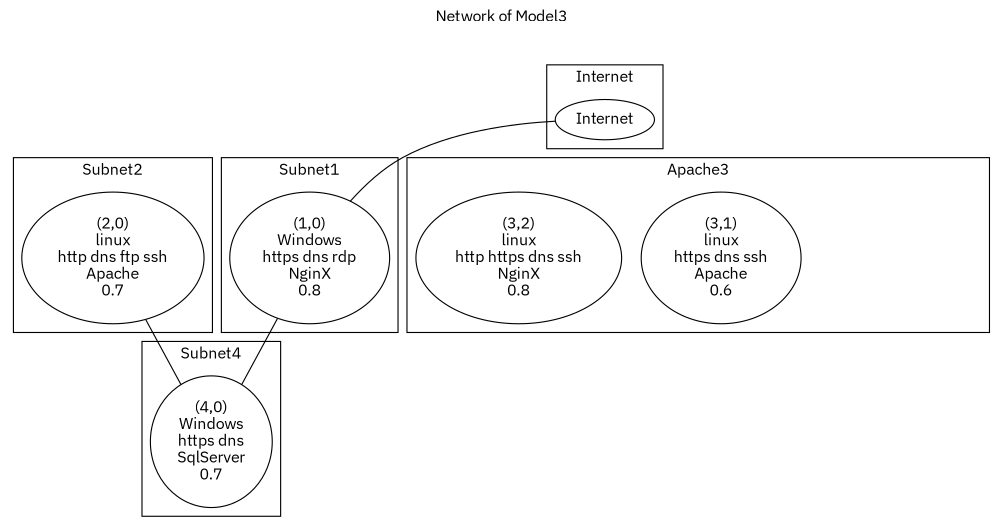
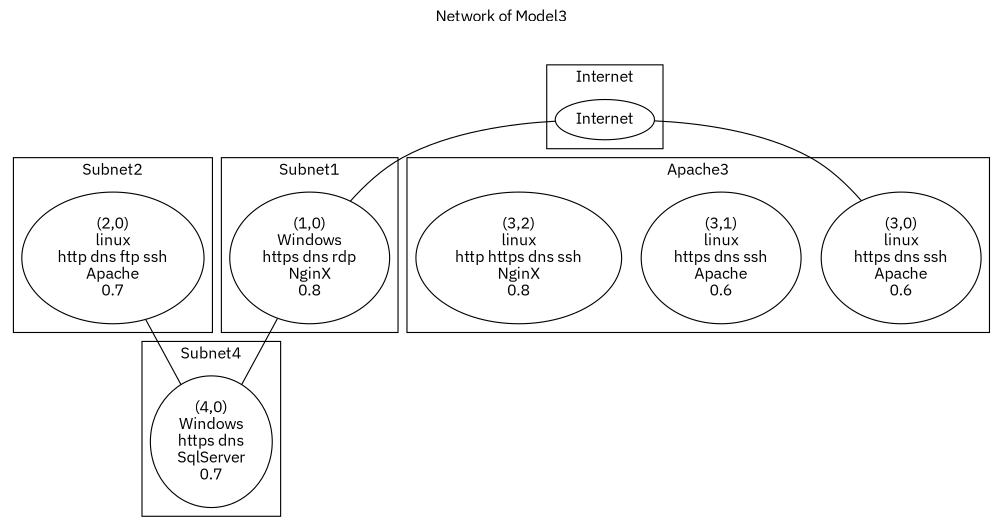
none -> (901, 258)
